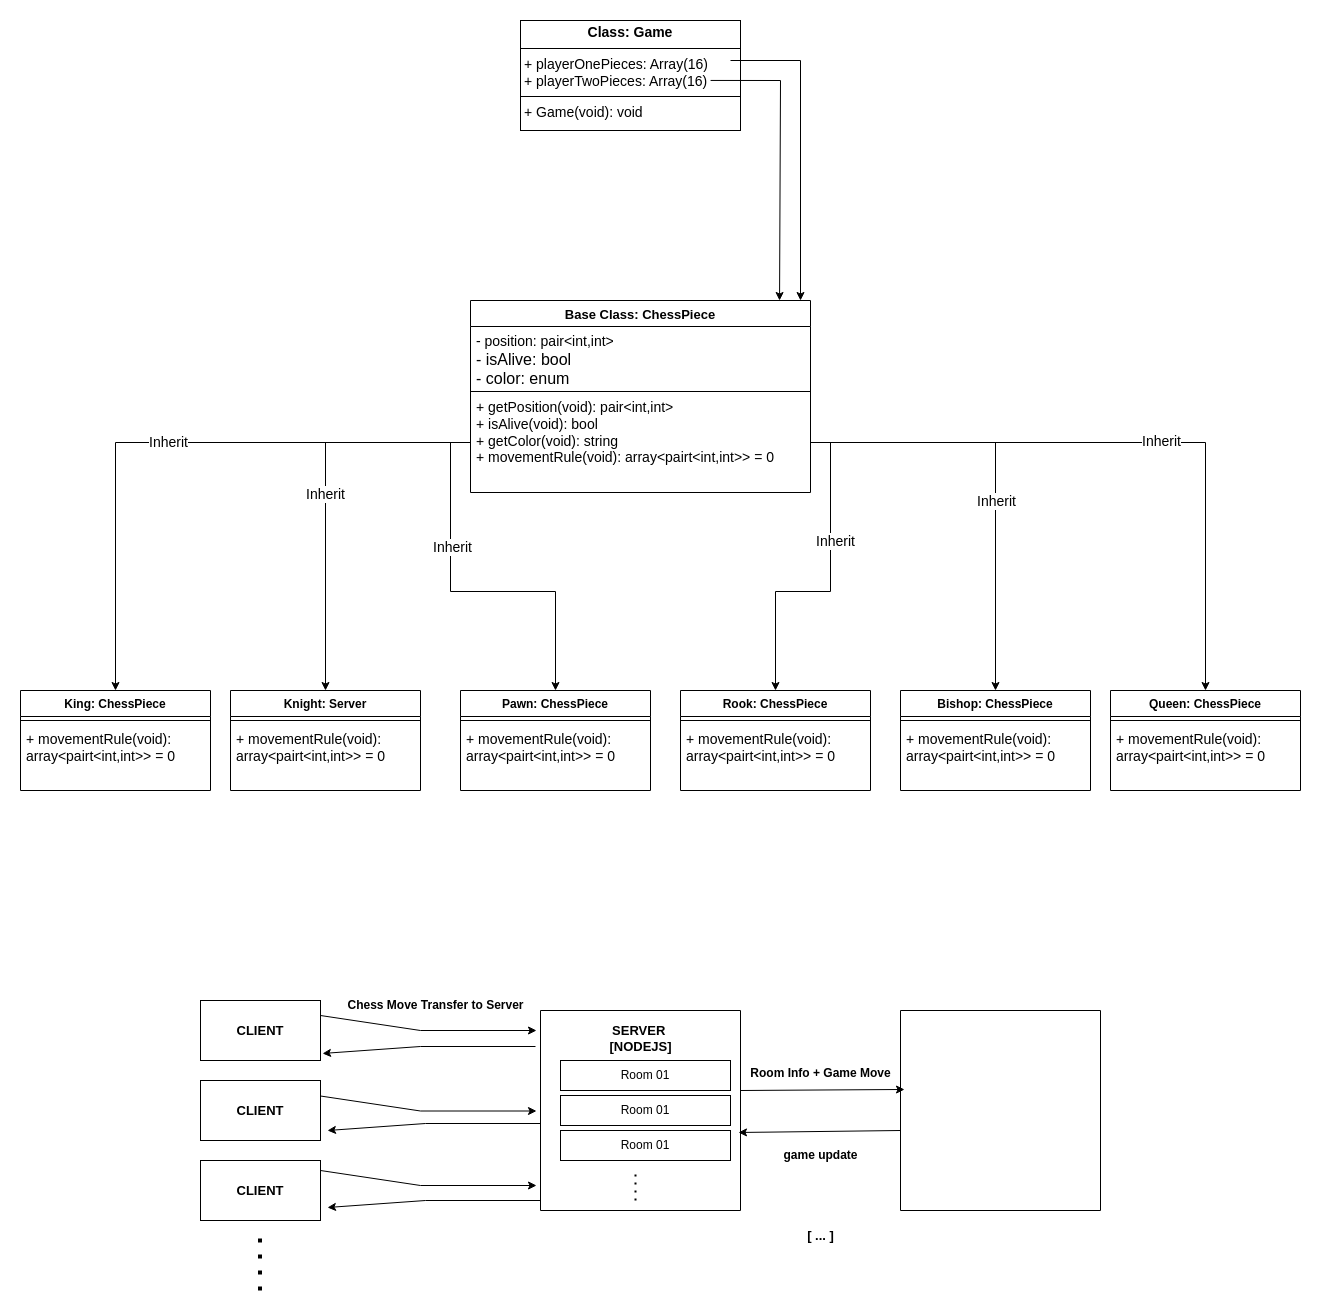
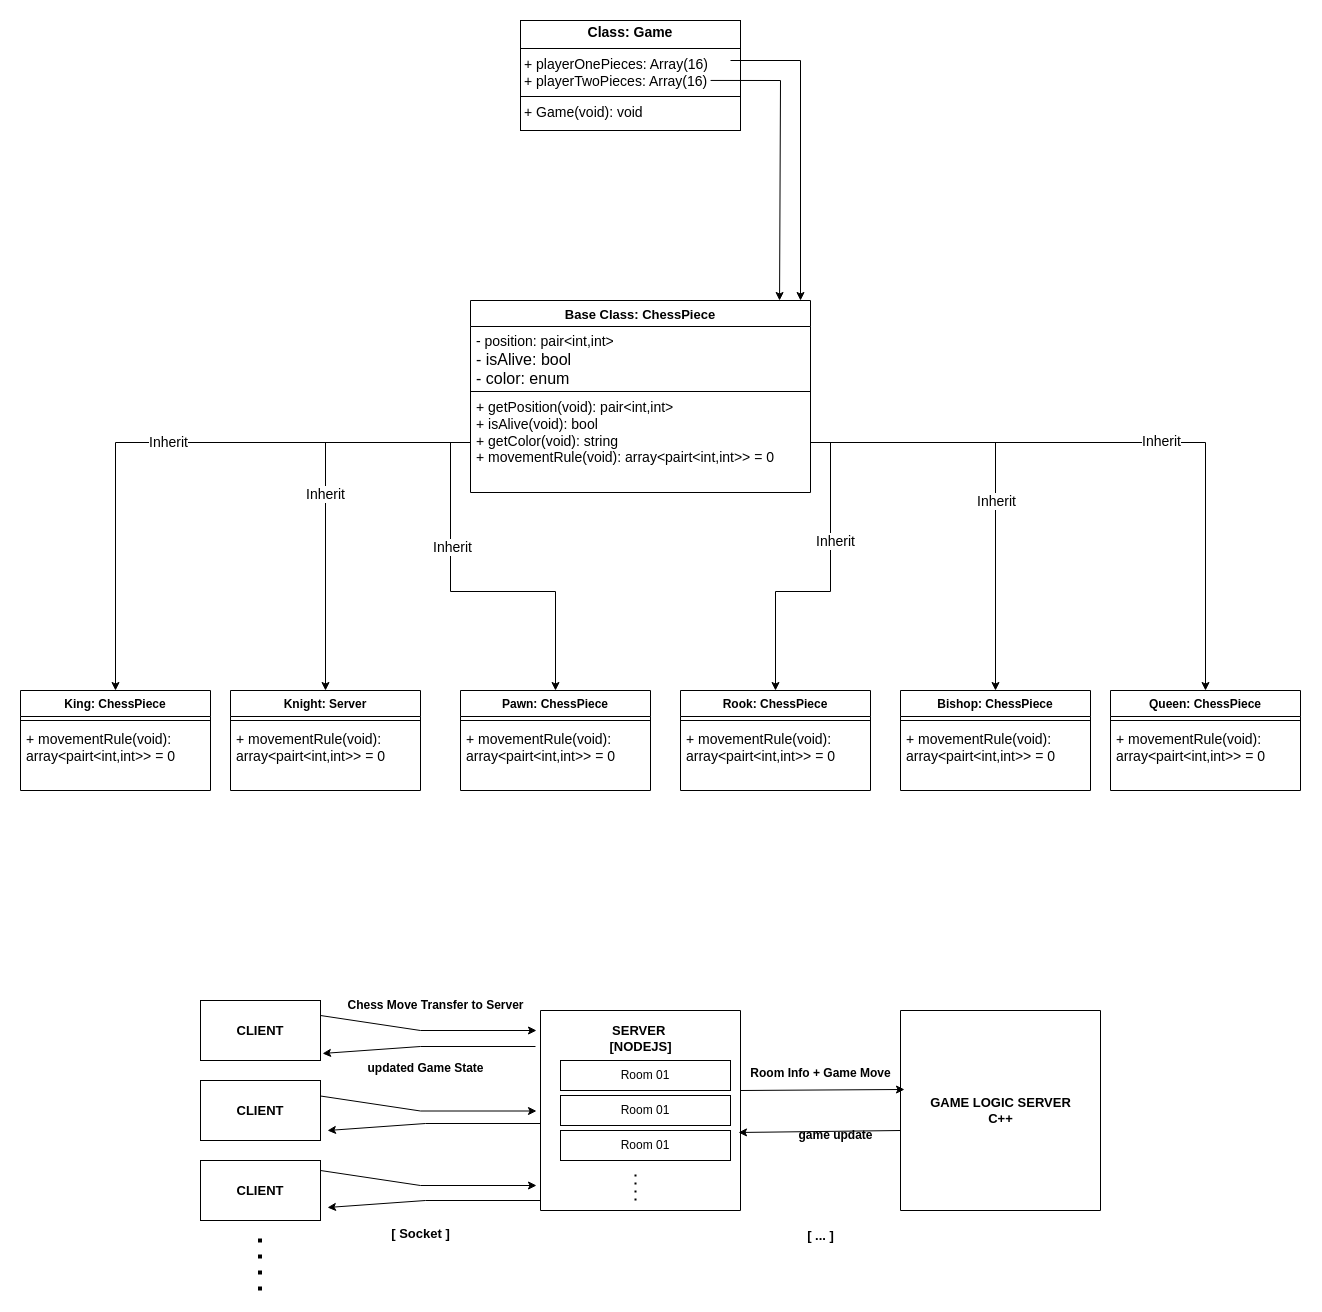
none -> (426, 1069)
none -> (1001, 1111)
(821, 1156) -> (836, 1136)
none -> (421, 1234)
